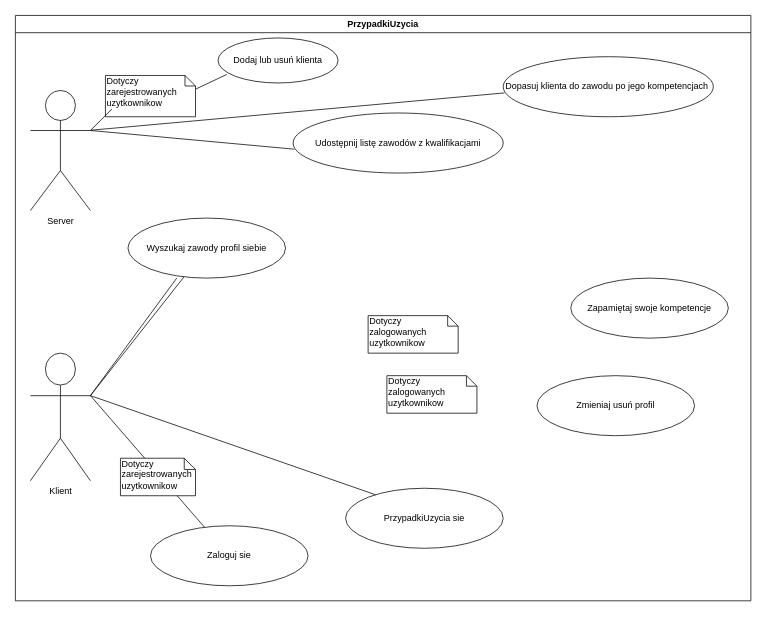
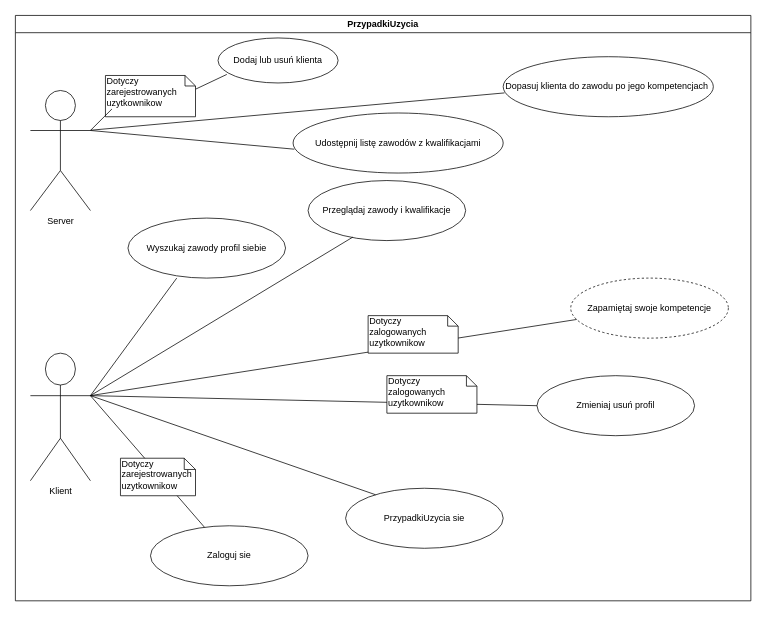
none -> (387, 210)
(649, 308) -> (649, 308)
none -> (223, 315)
(146, 325) -> (233, 373)
none -> (241, 399)
